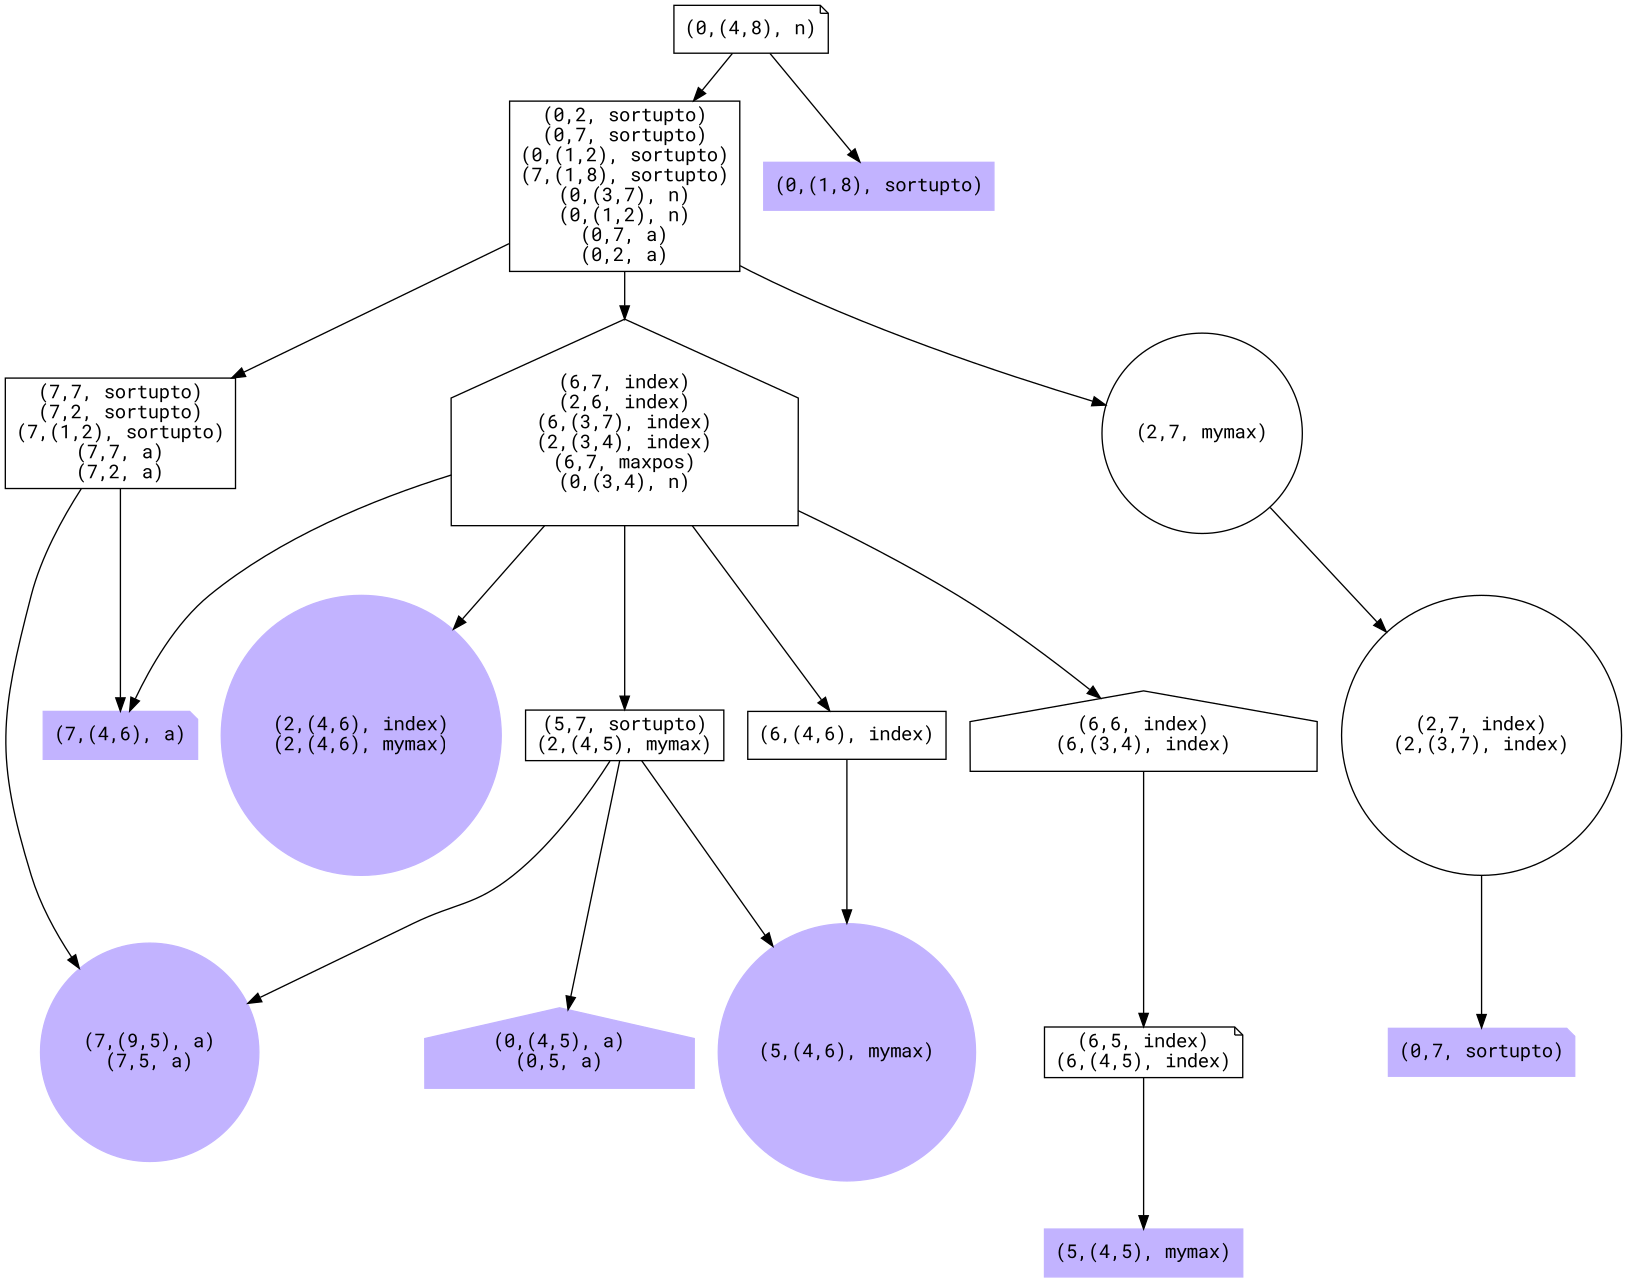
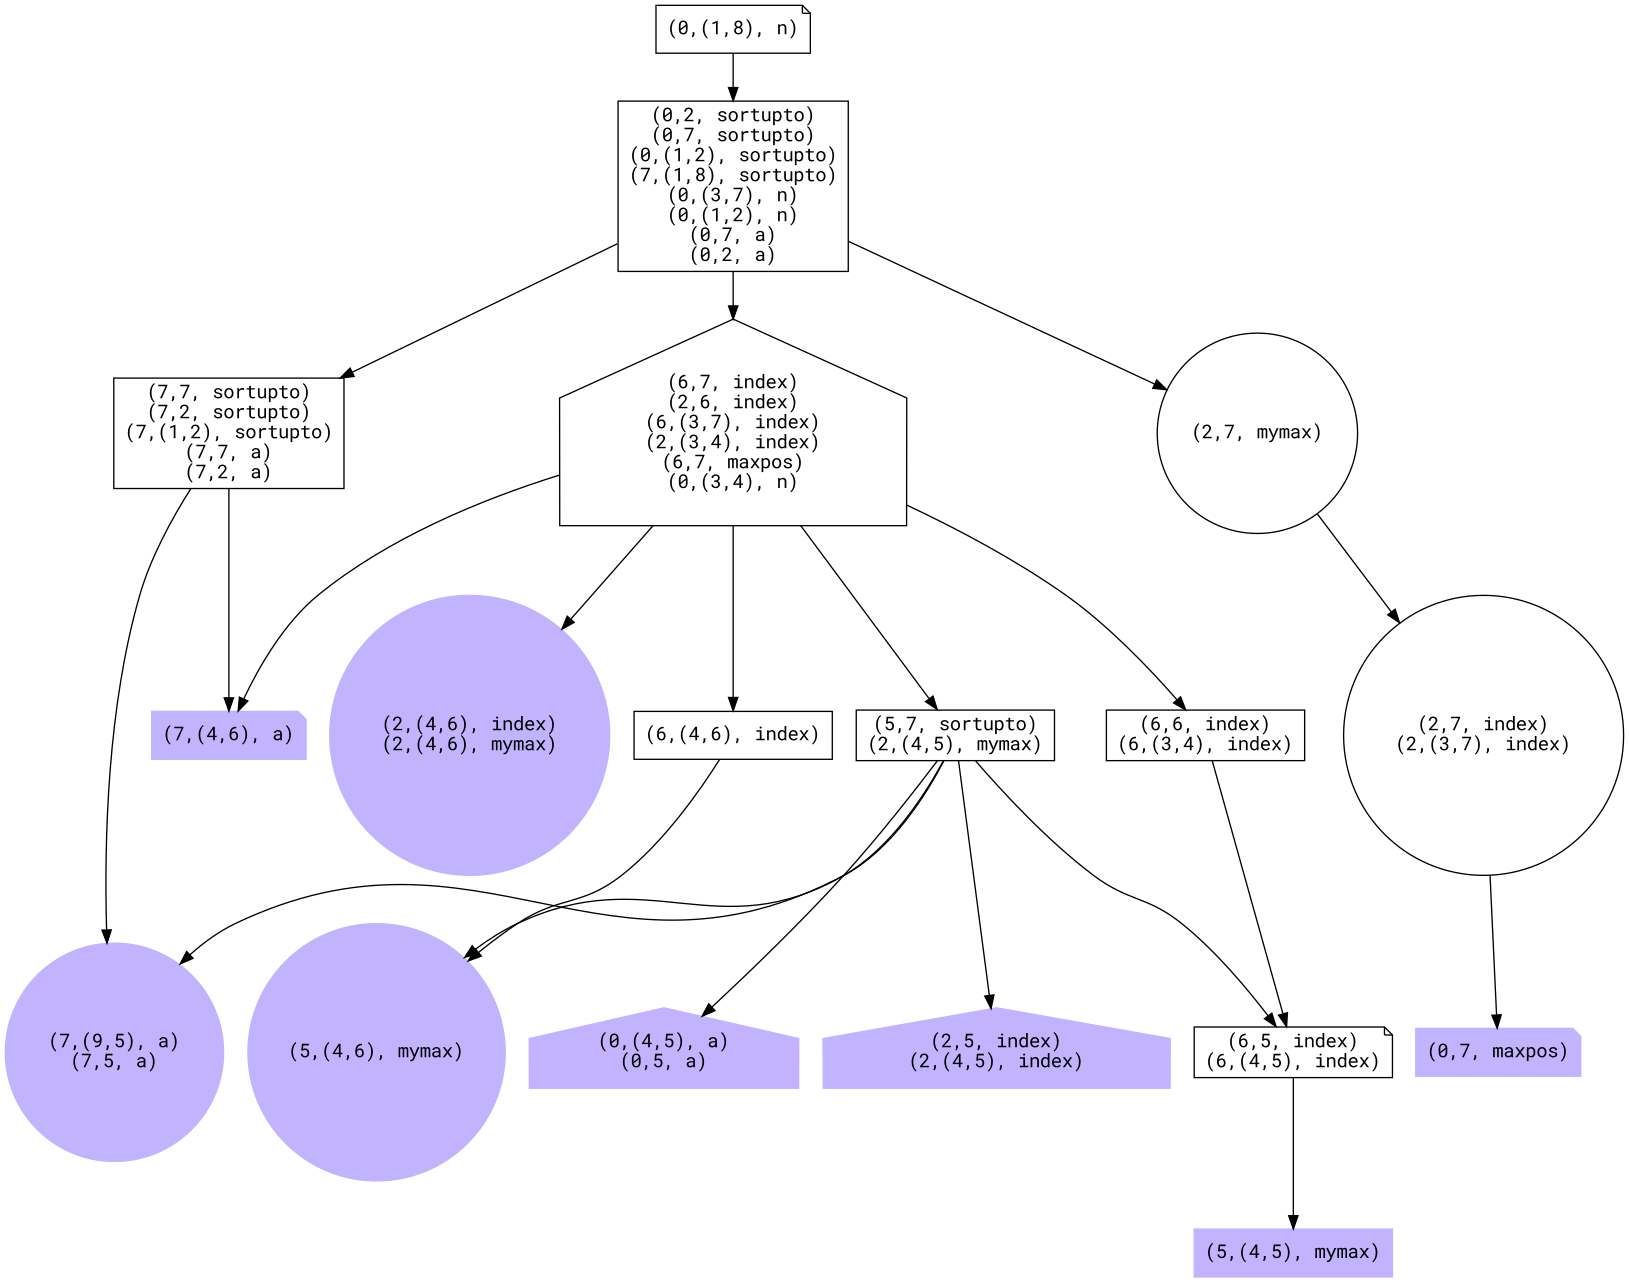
(751, 29) -> (733, 29)
(879, 186) -> none
(1144, 735) -> (1206, 735)
none -> (1120, 892)
none -> (997, 1052)
(1482, 1052) -> (1498, 1052)
